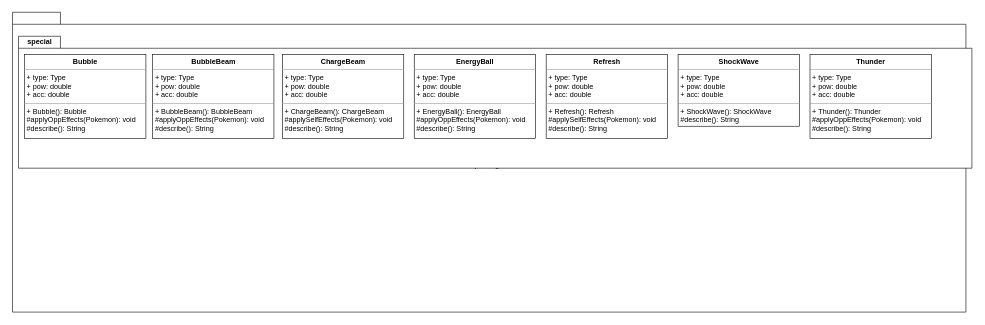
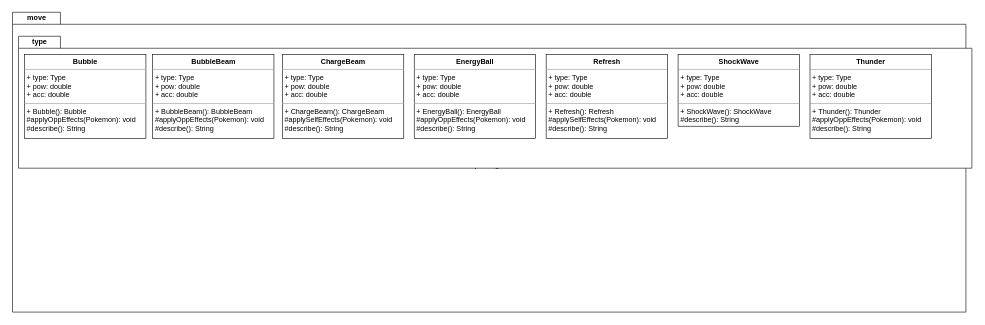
none -> (36, 18)
(40, 42) -> (40, 42)
